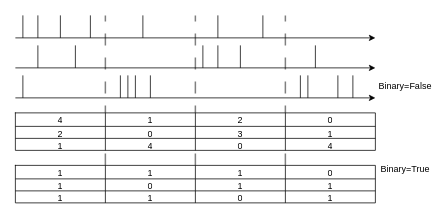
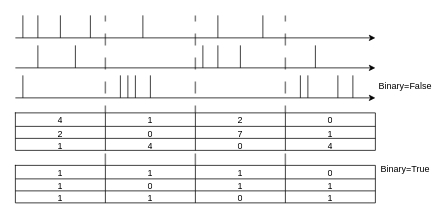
(240, 132) -> (240, 132)
